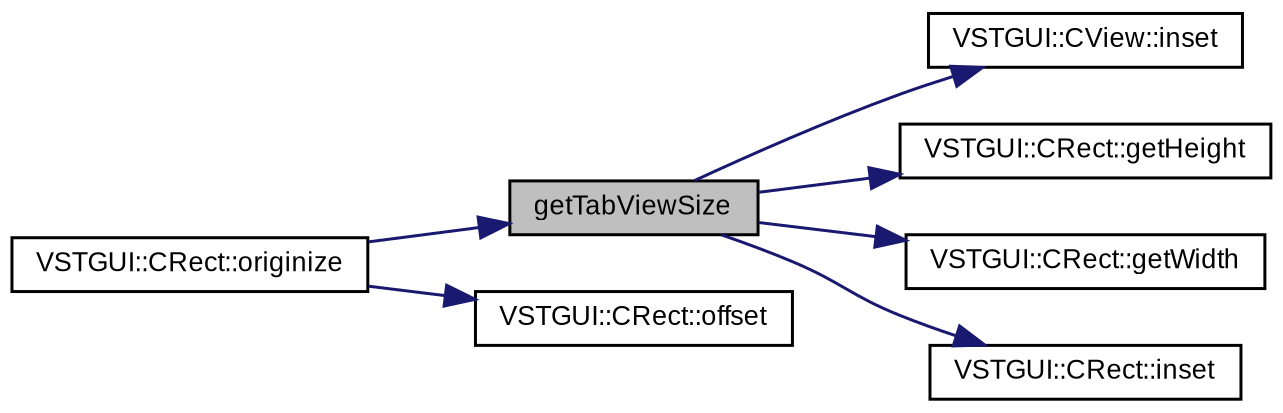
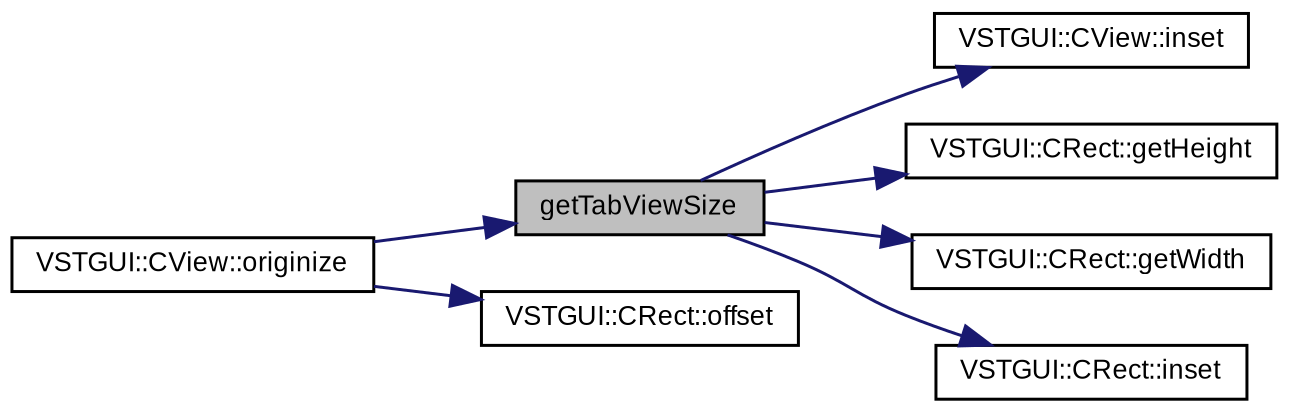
(190, 265) -> (193, 265)
